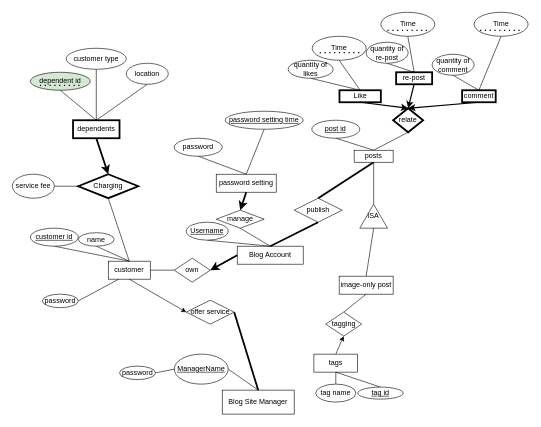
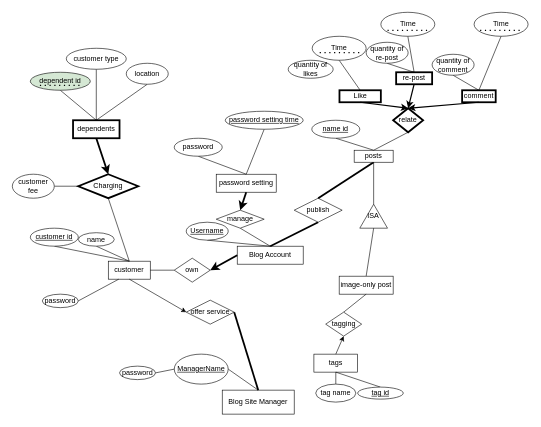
(335, 84) -> none
(336, 129) -> (336, 129)
(33, 186) -> (33, 186)
